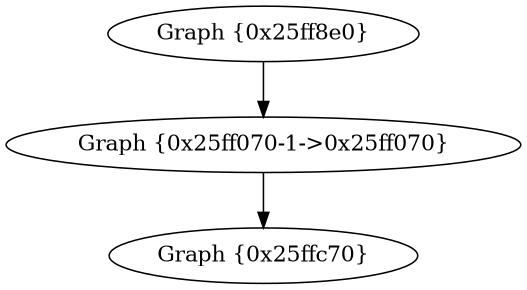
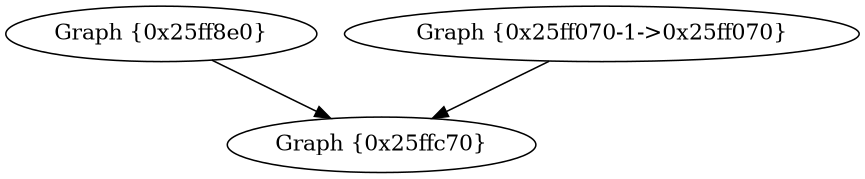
(263, 82) -> (264, 86)
